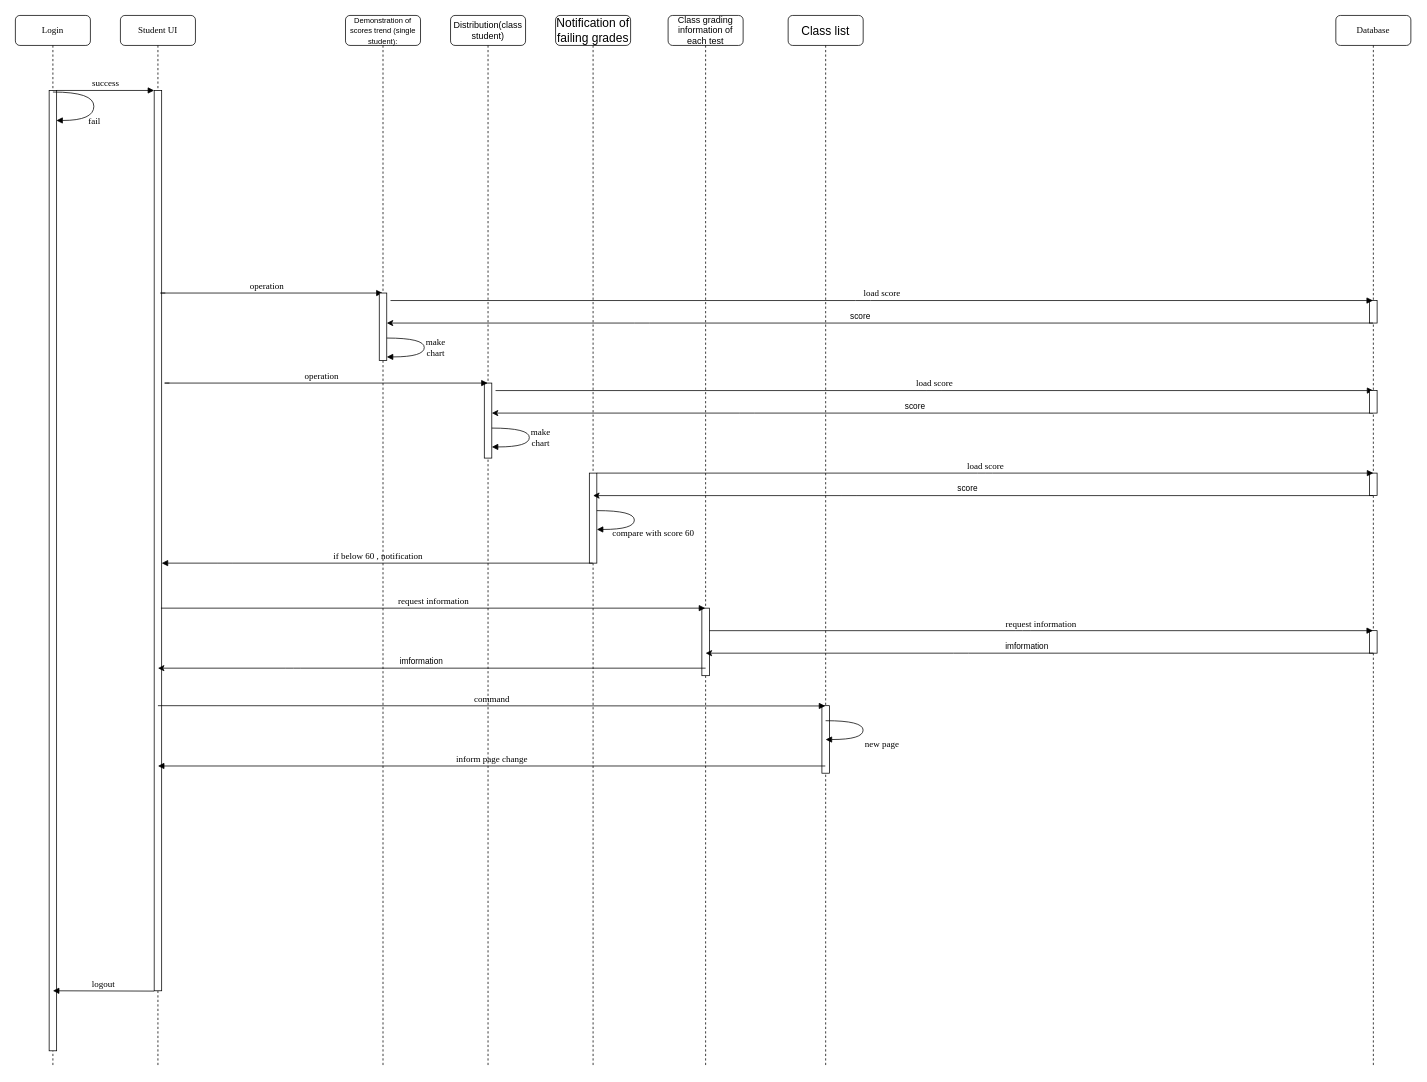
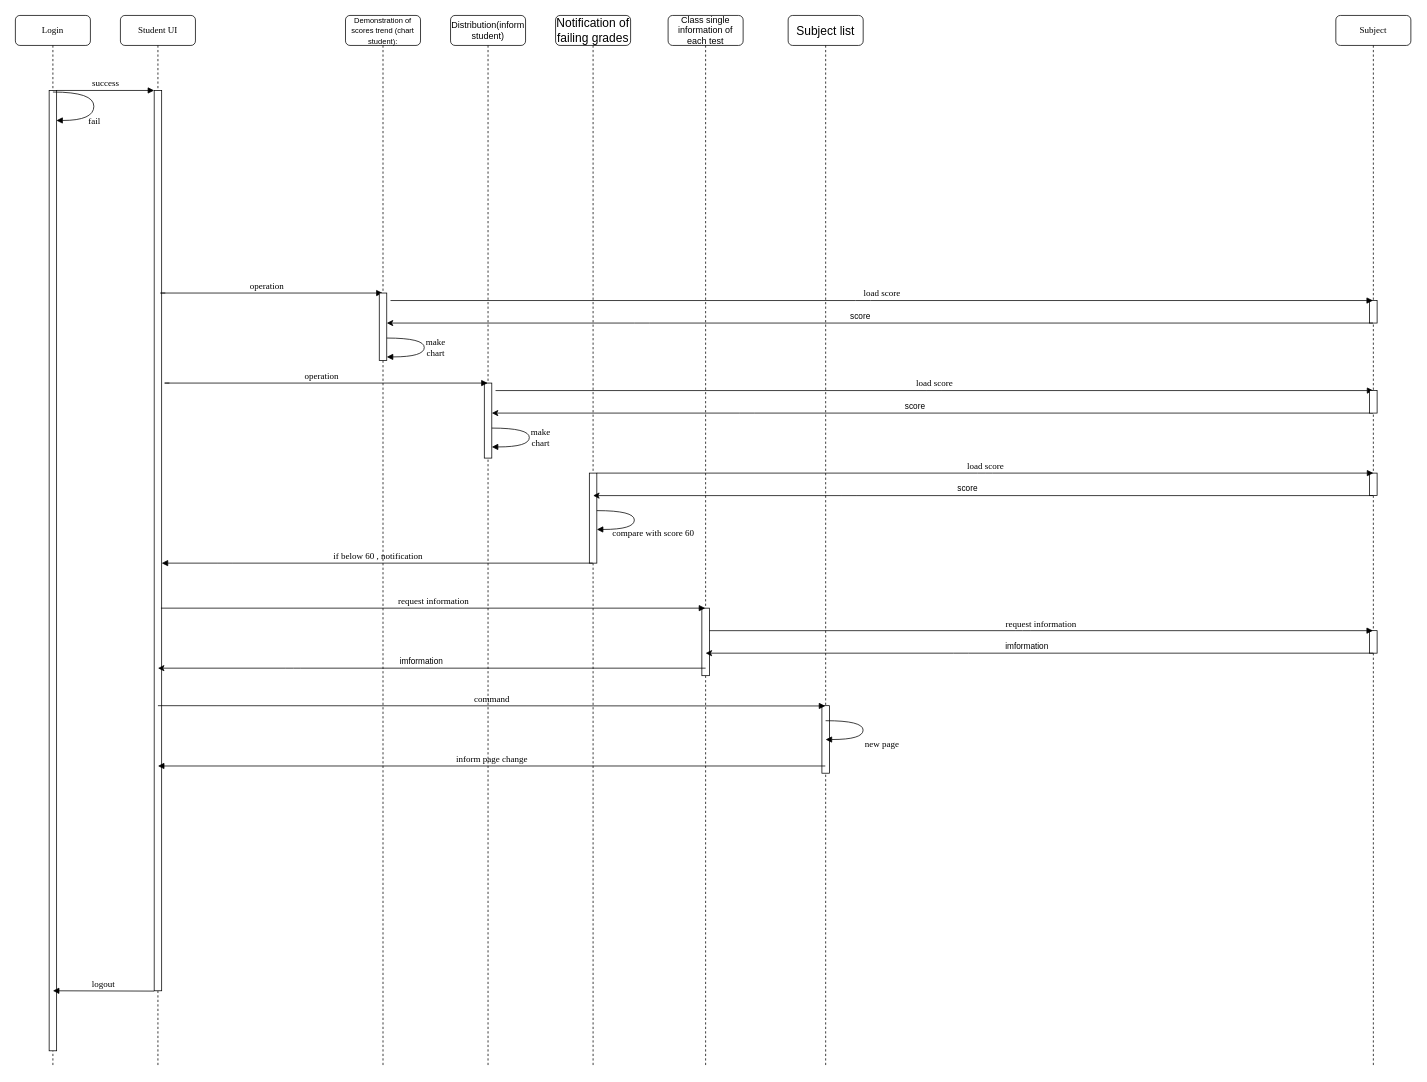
(383, 30) -> (383, 30)
(488, 30) -> (488, 30)
(705, 30) -> (705, 30)
(825, 30) -> (825, 30)
(1373, 30) -> (1373, 30)
